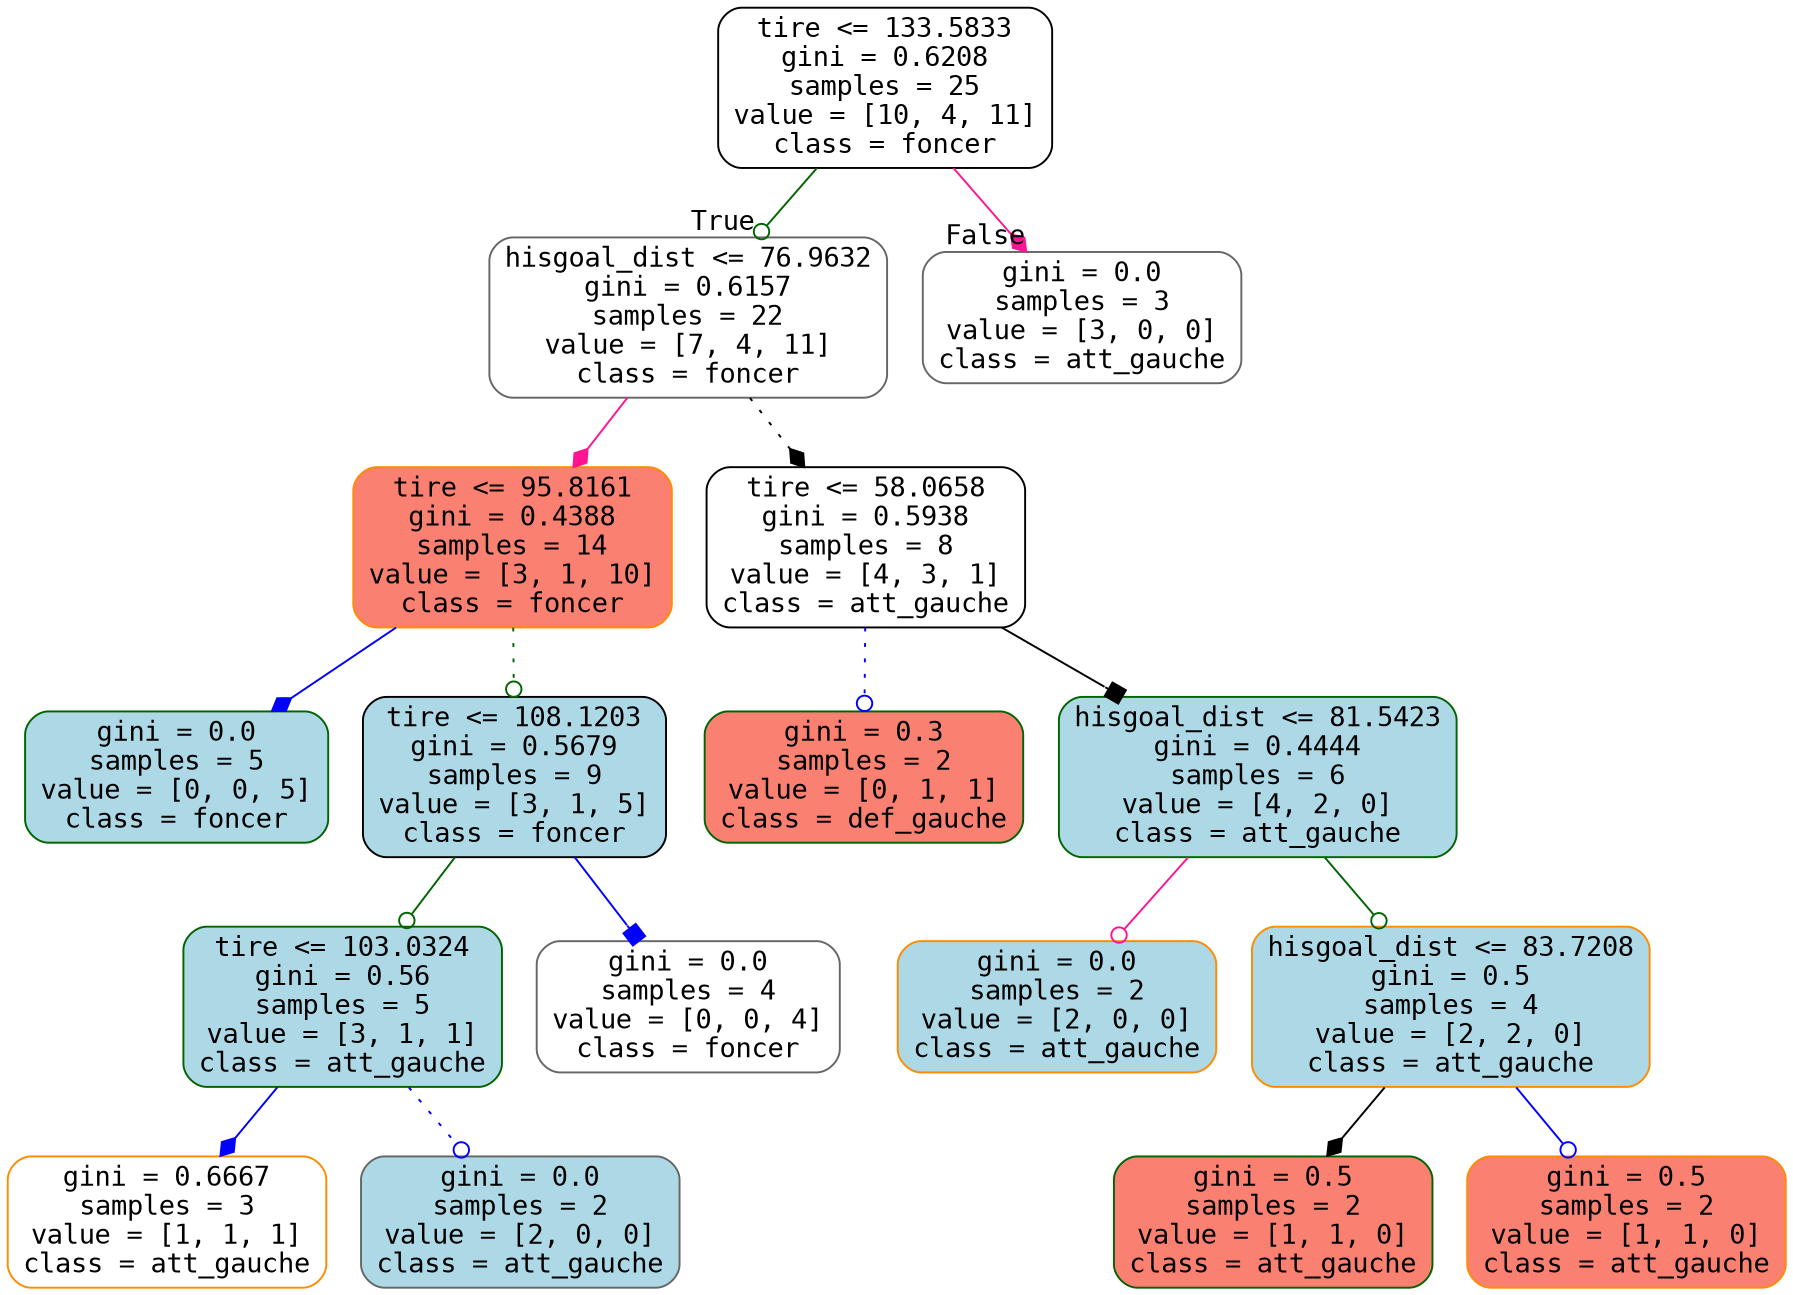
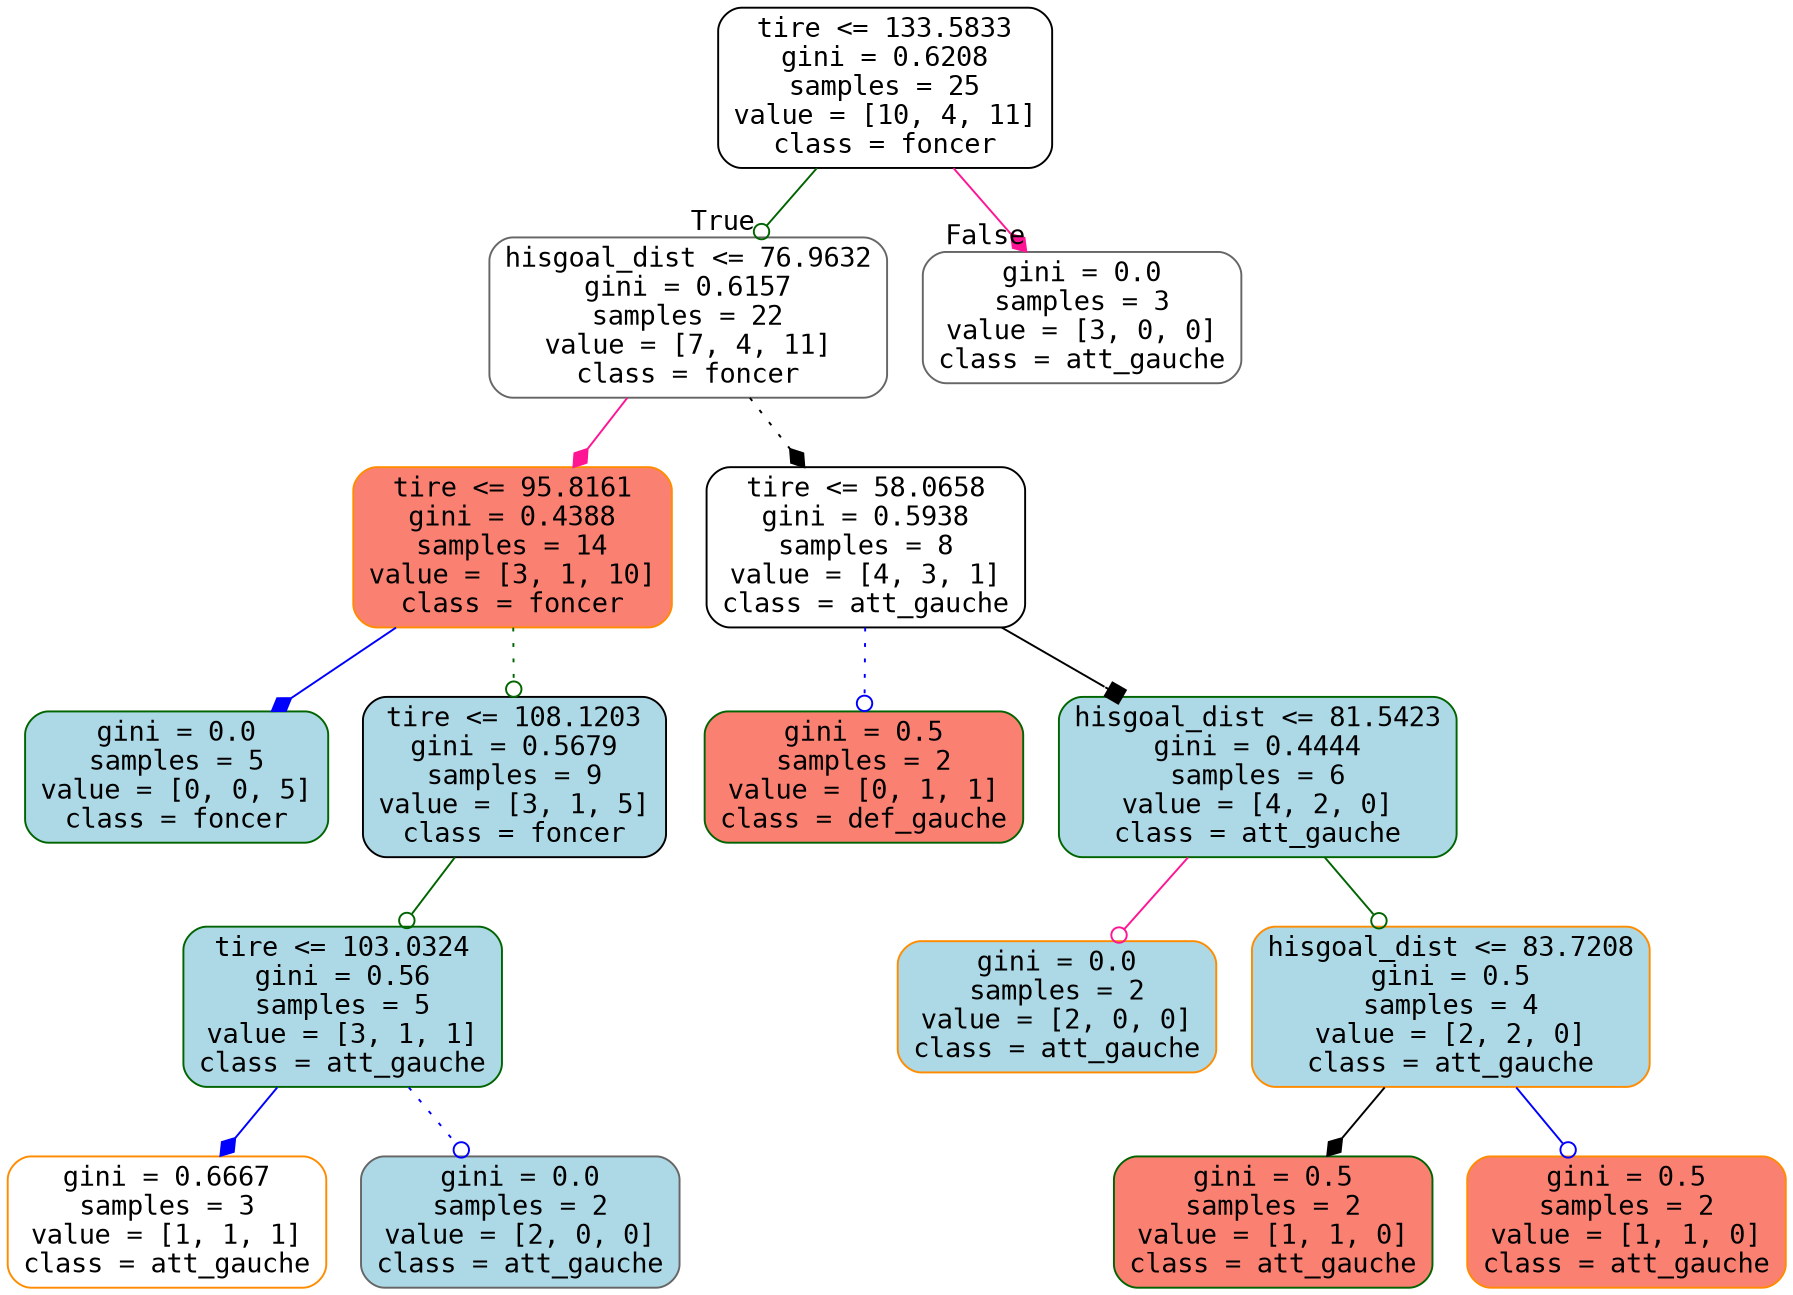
(864, 777) -> (864, 777)
(688, 1007) -> none
